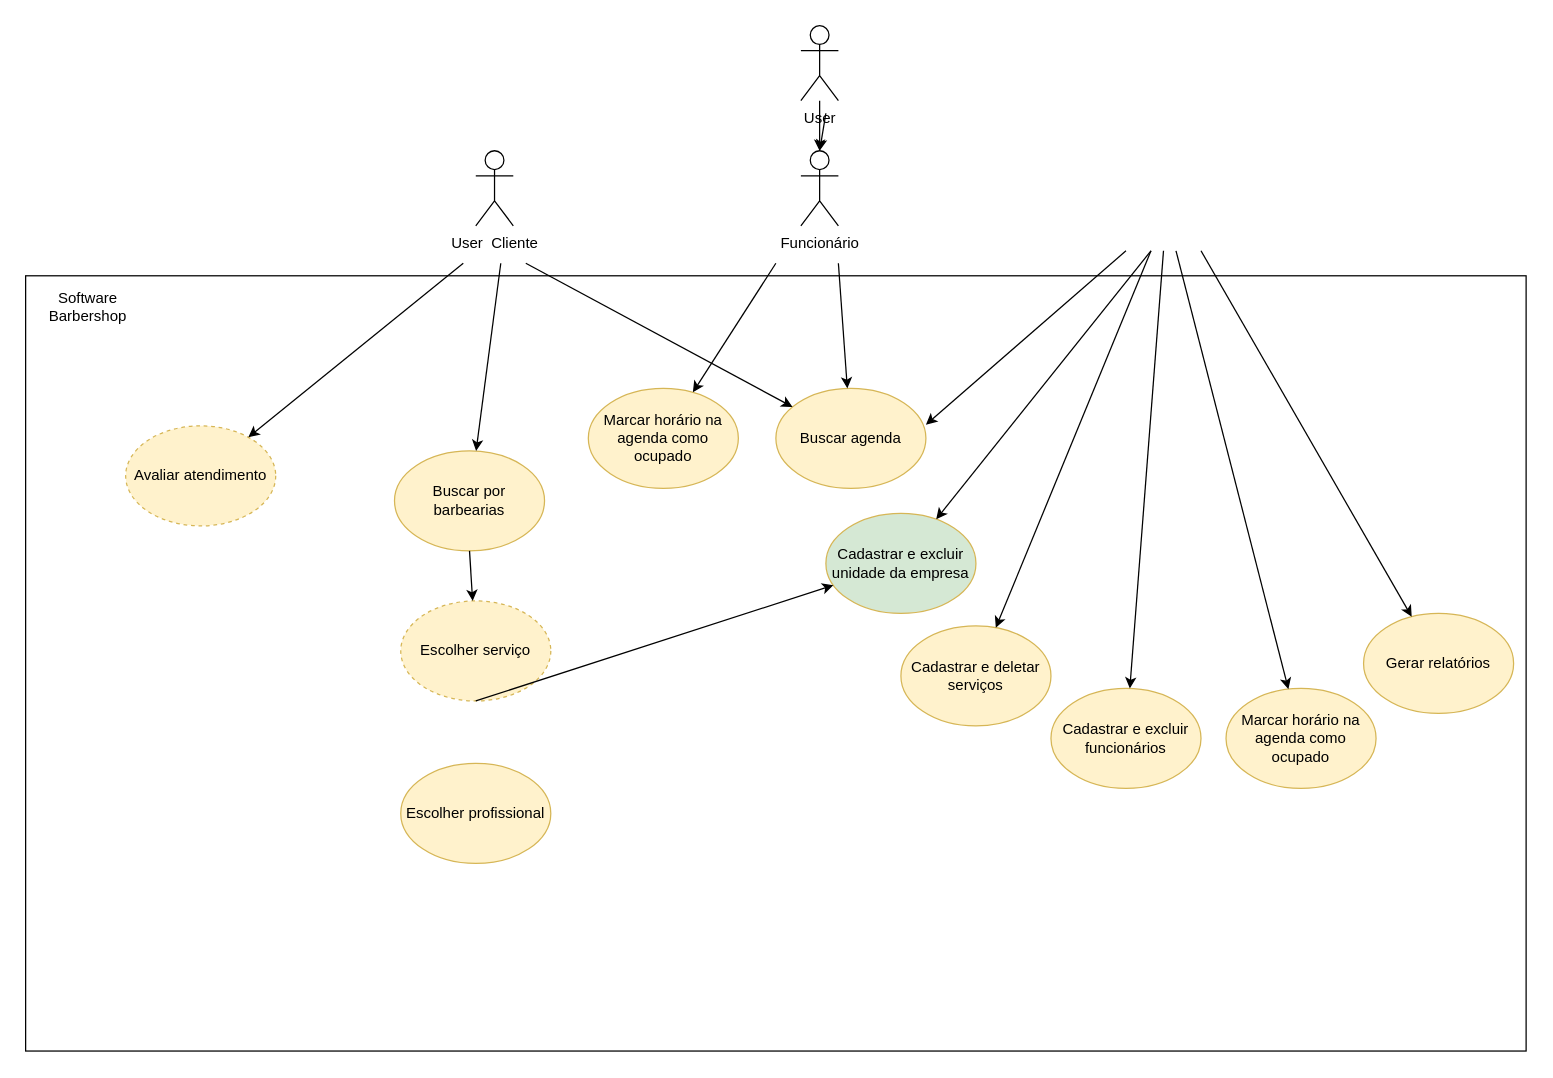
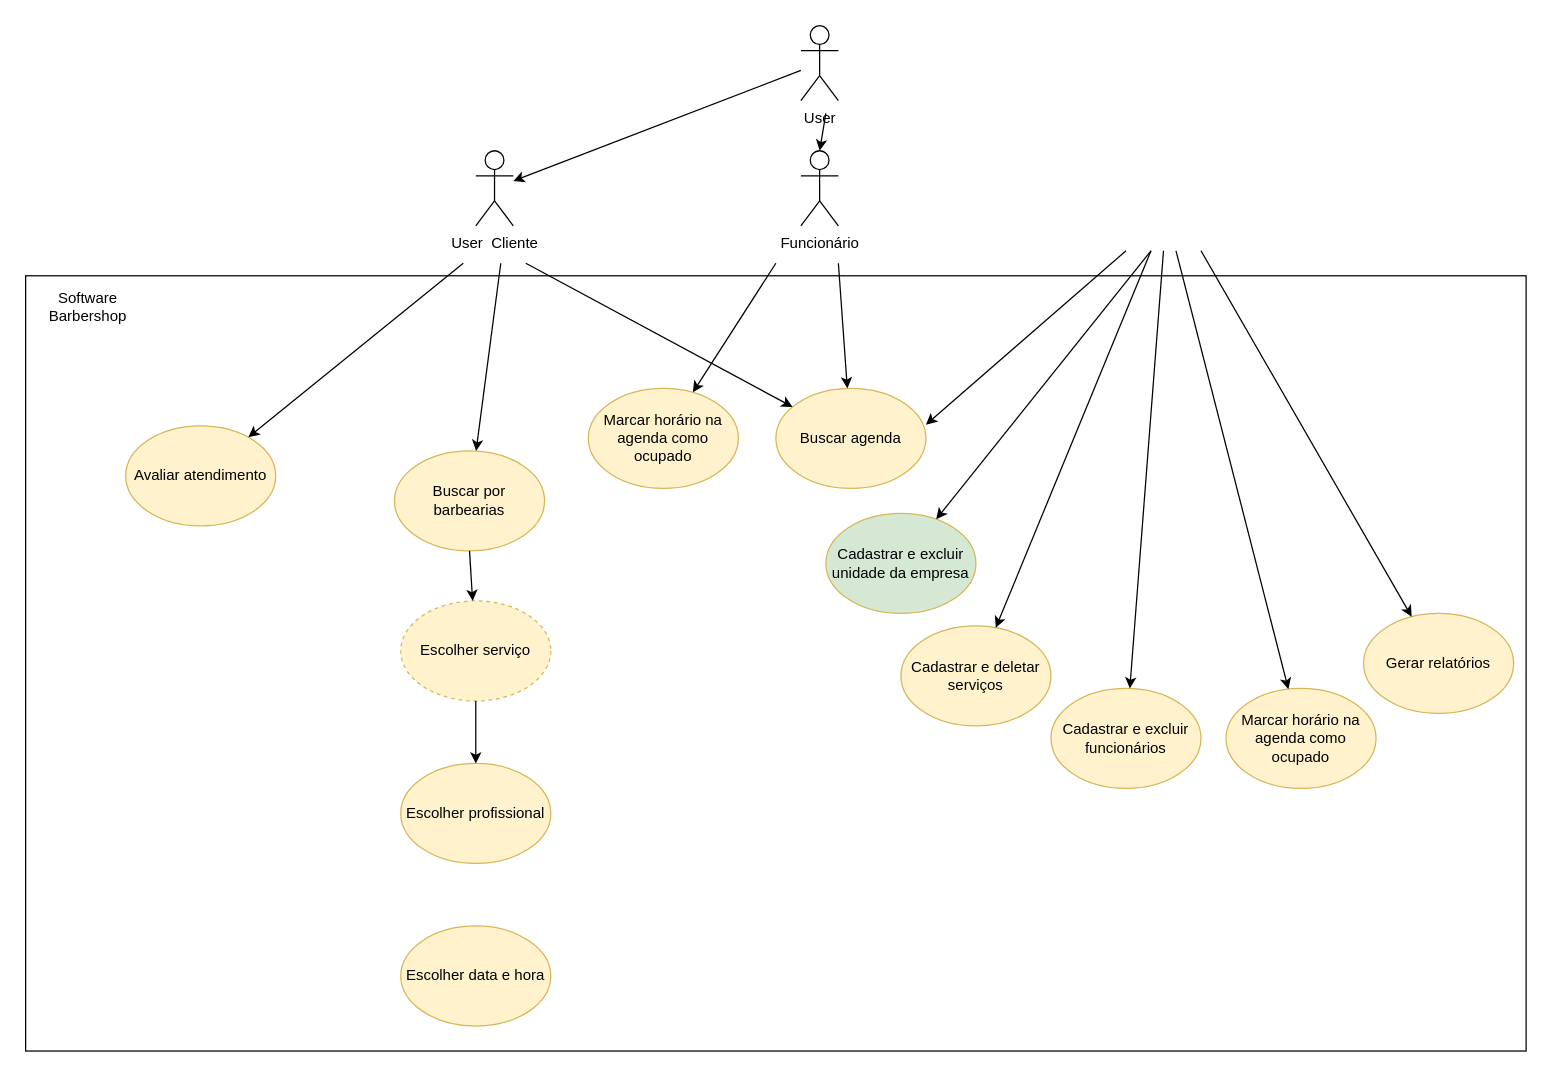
(819, 122) -> (661, 124)
(201, 476) -> (201, 476)
(650, 644) -> (476, 728)
none -> (476, 976)
